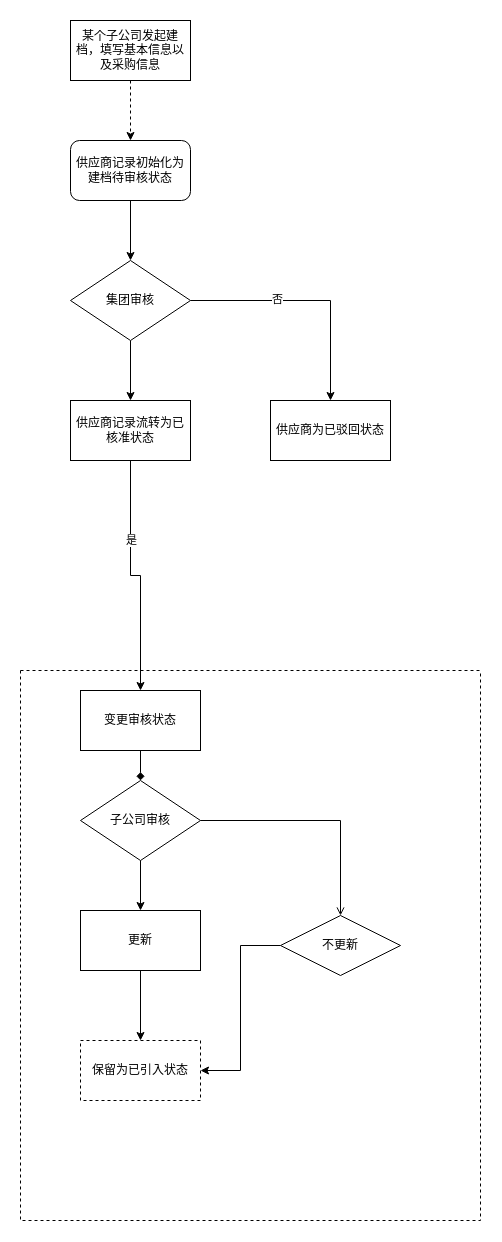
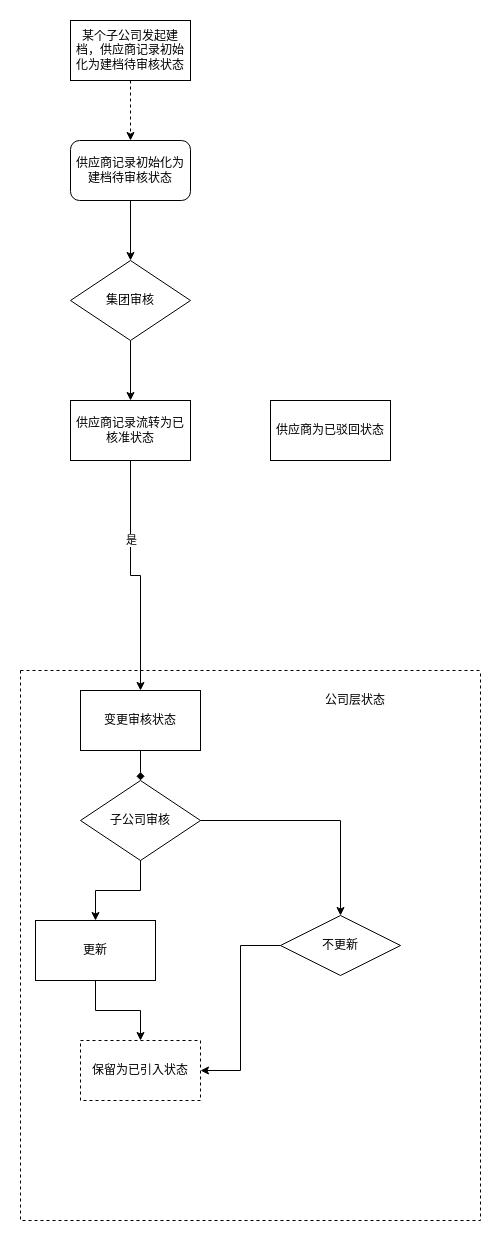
(131, 51) -> (131, 51)
(307, 301) -> none
none -> (356, 701)
(341, 909) -> (341, 907)
(141, 941) -> (96, 951)
